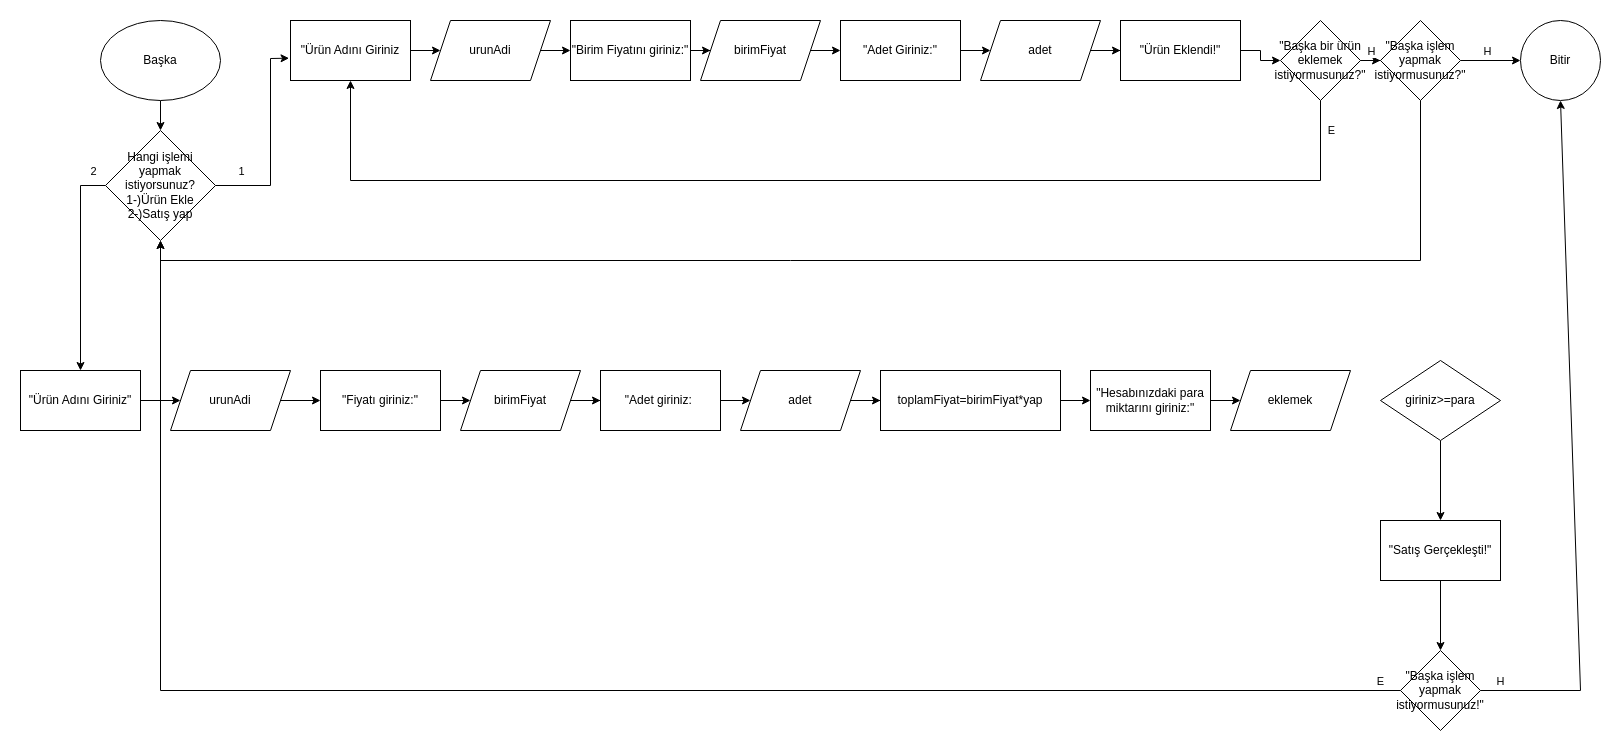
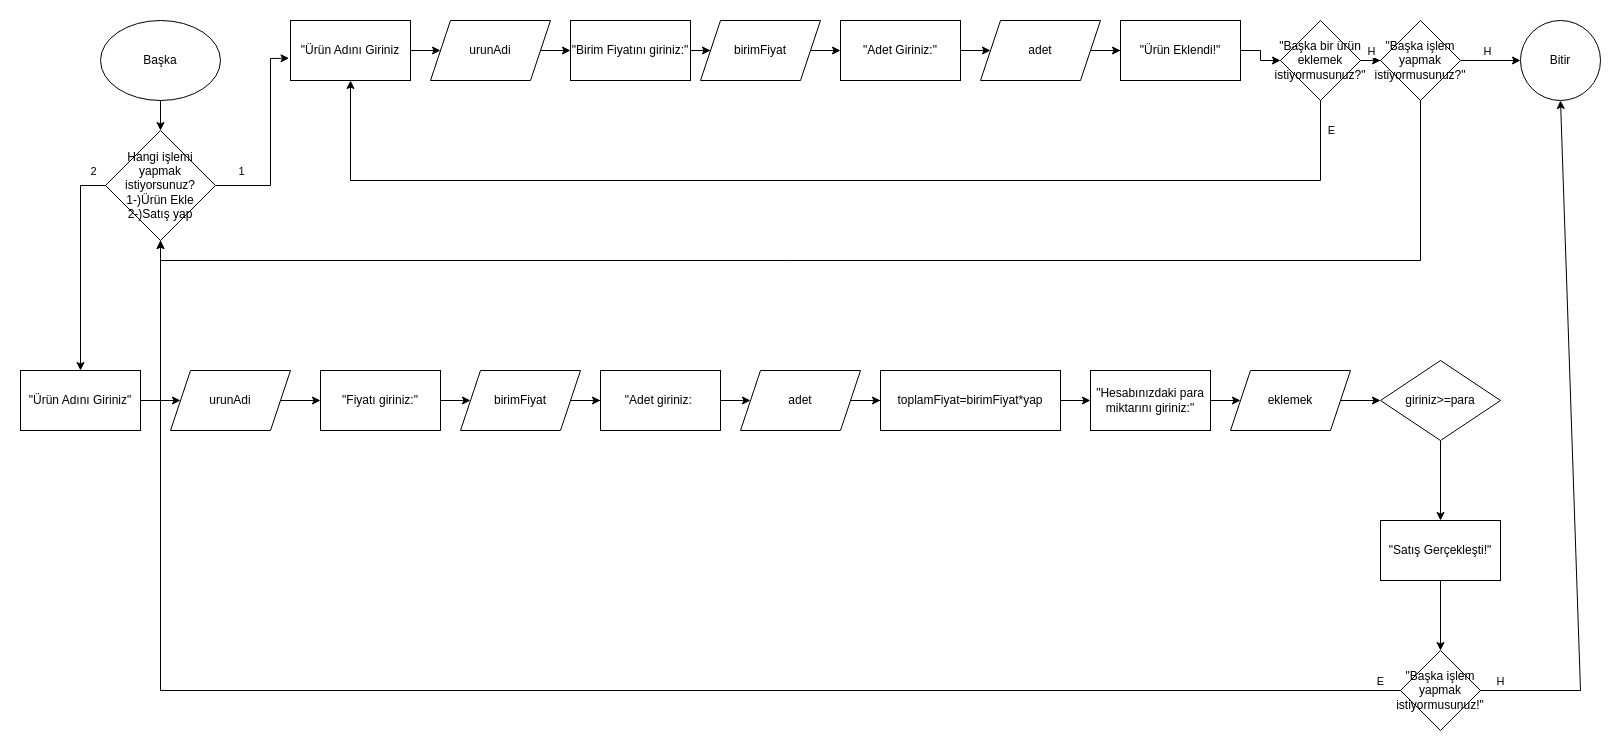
none -> (1367, 401)
